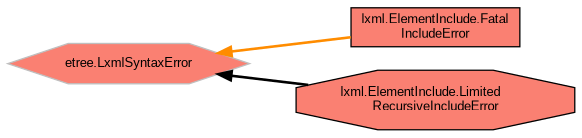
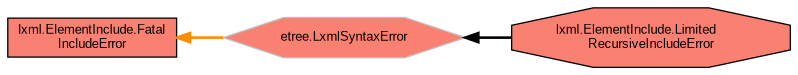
(291, 44) -> (207, 38)
